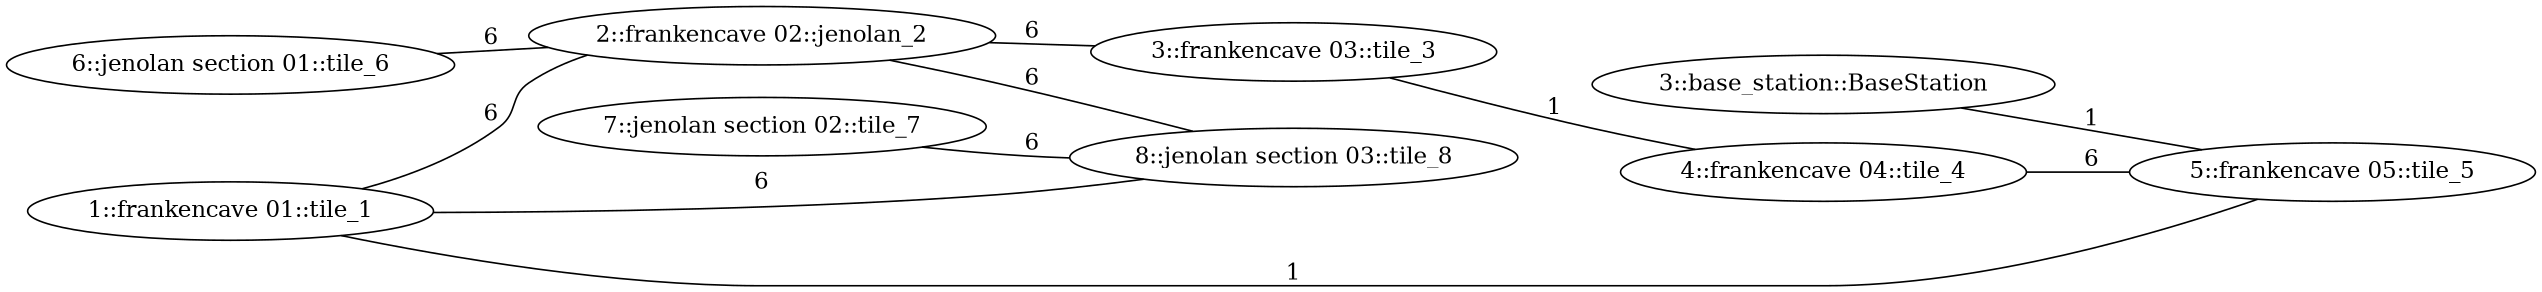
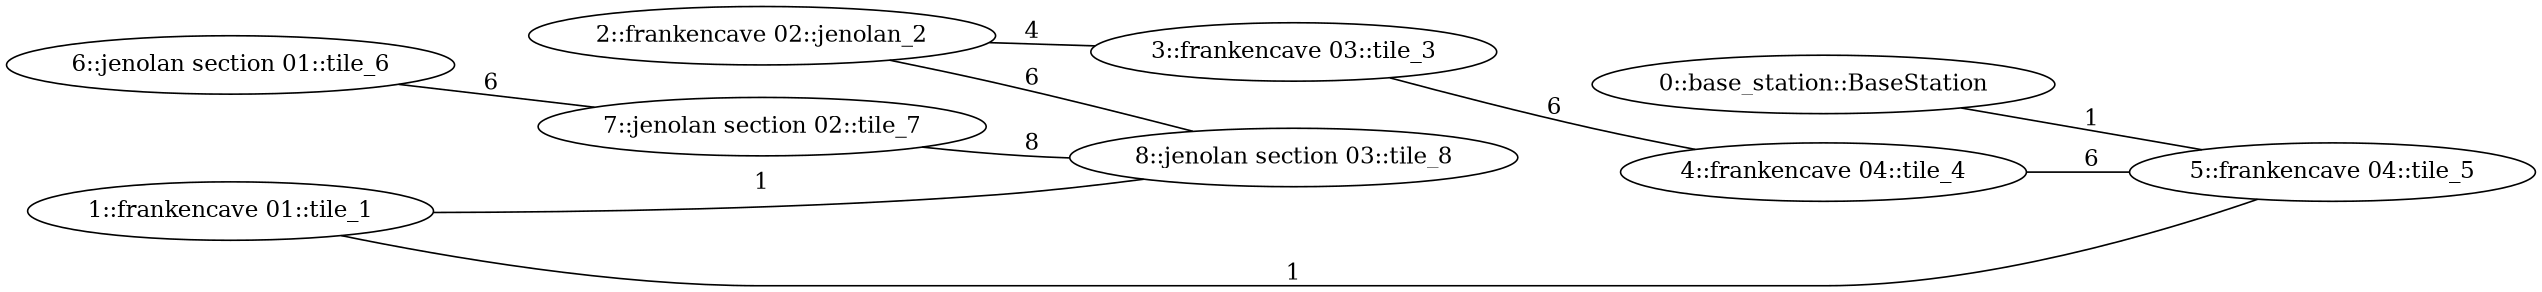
(1033, 32) -> (1033, 32)
(493, 51) -> (497, 96)
(1823, 84) -> (1823, 84)
(1555, 108) -> (1555, 108)
(486, 136) -> none
(1033, 144) -> (1033, 144)
(2332, 172) -> (2332, 172)
(762, 183) -> (762, 183)
